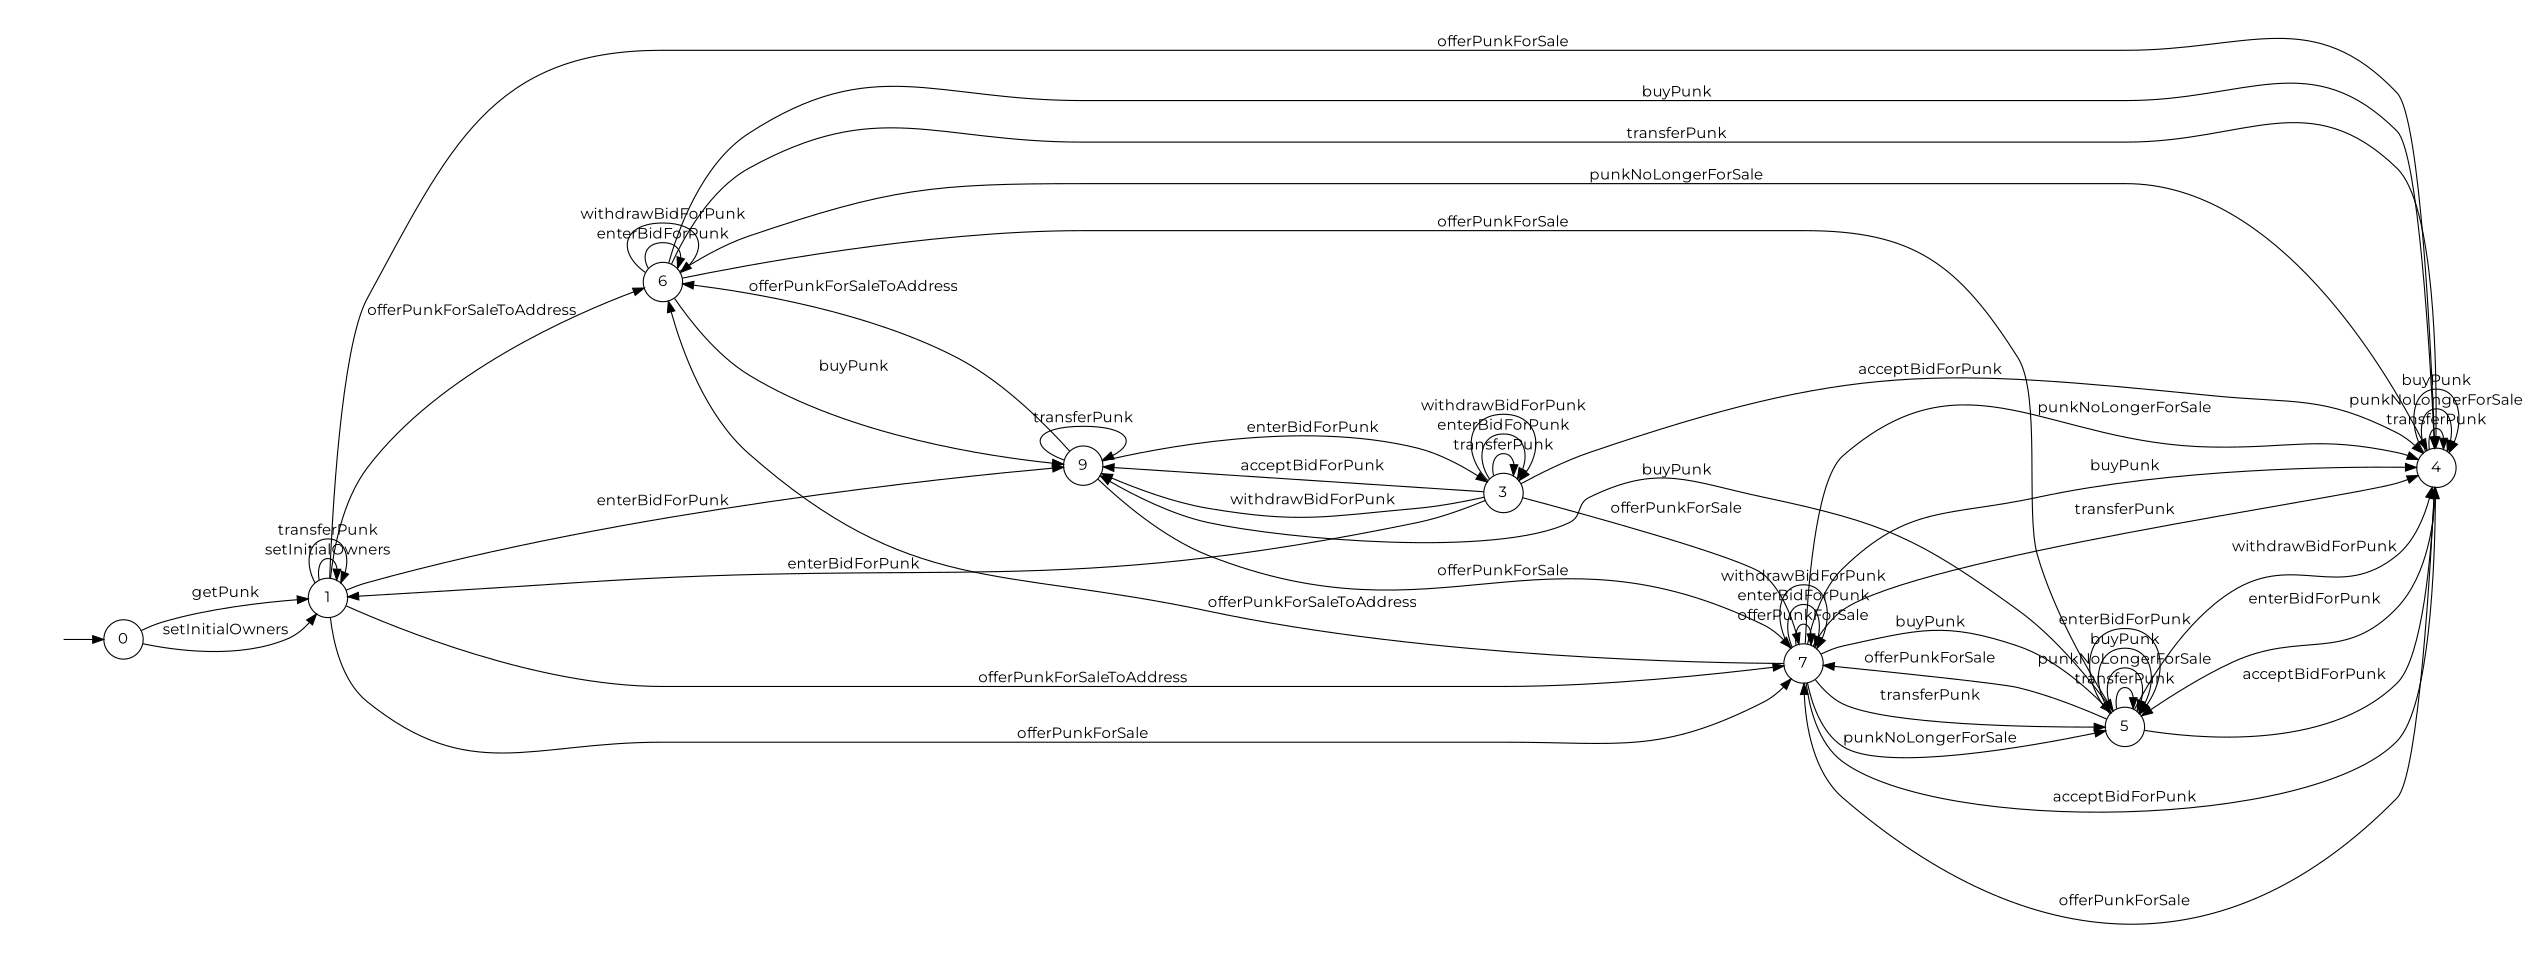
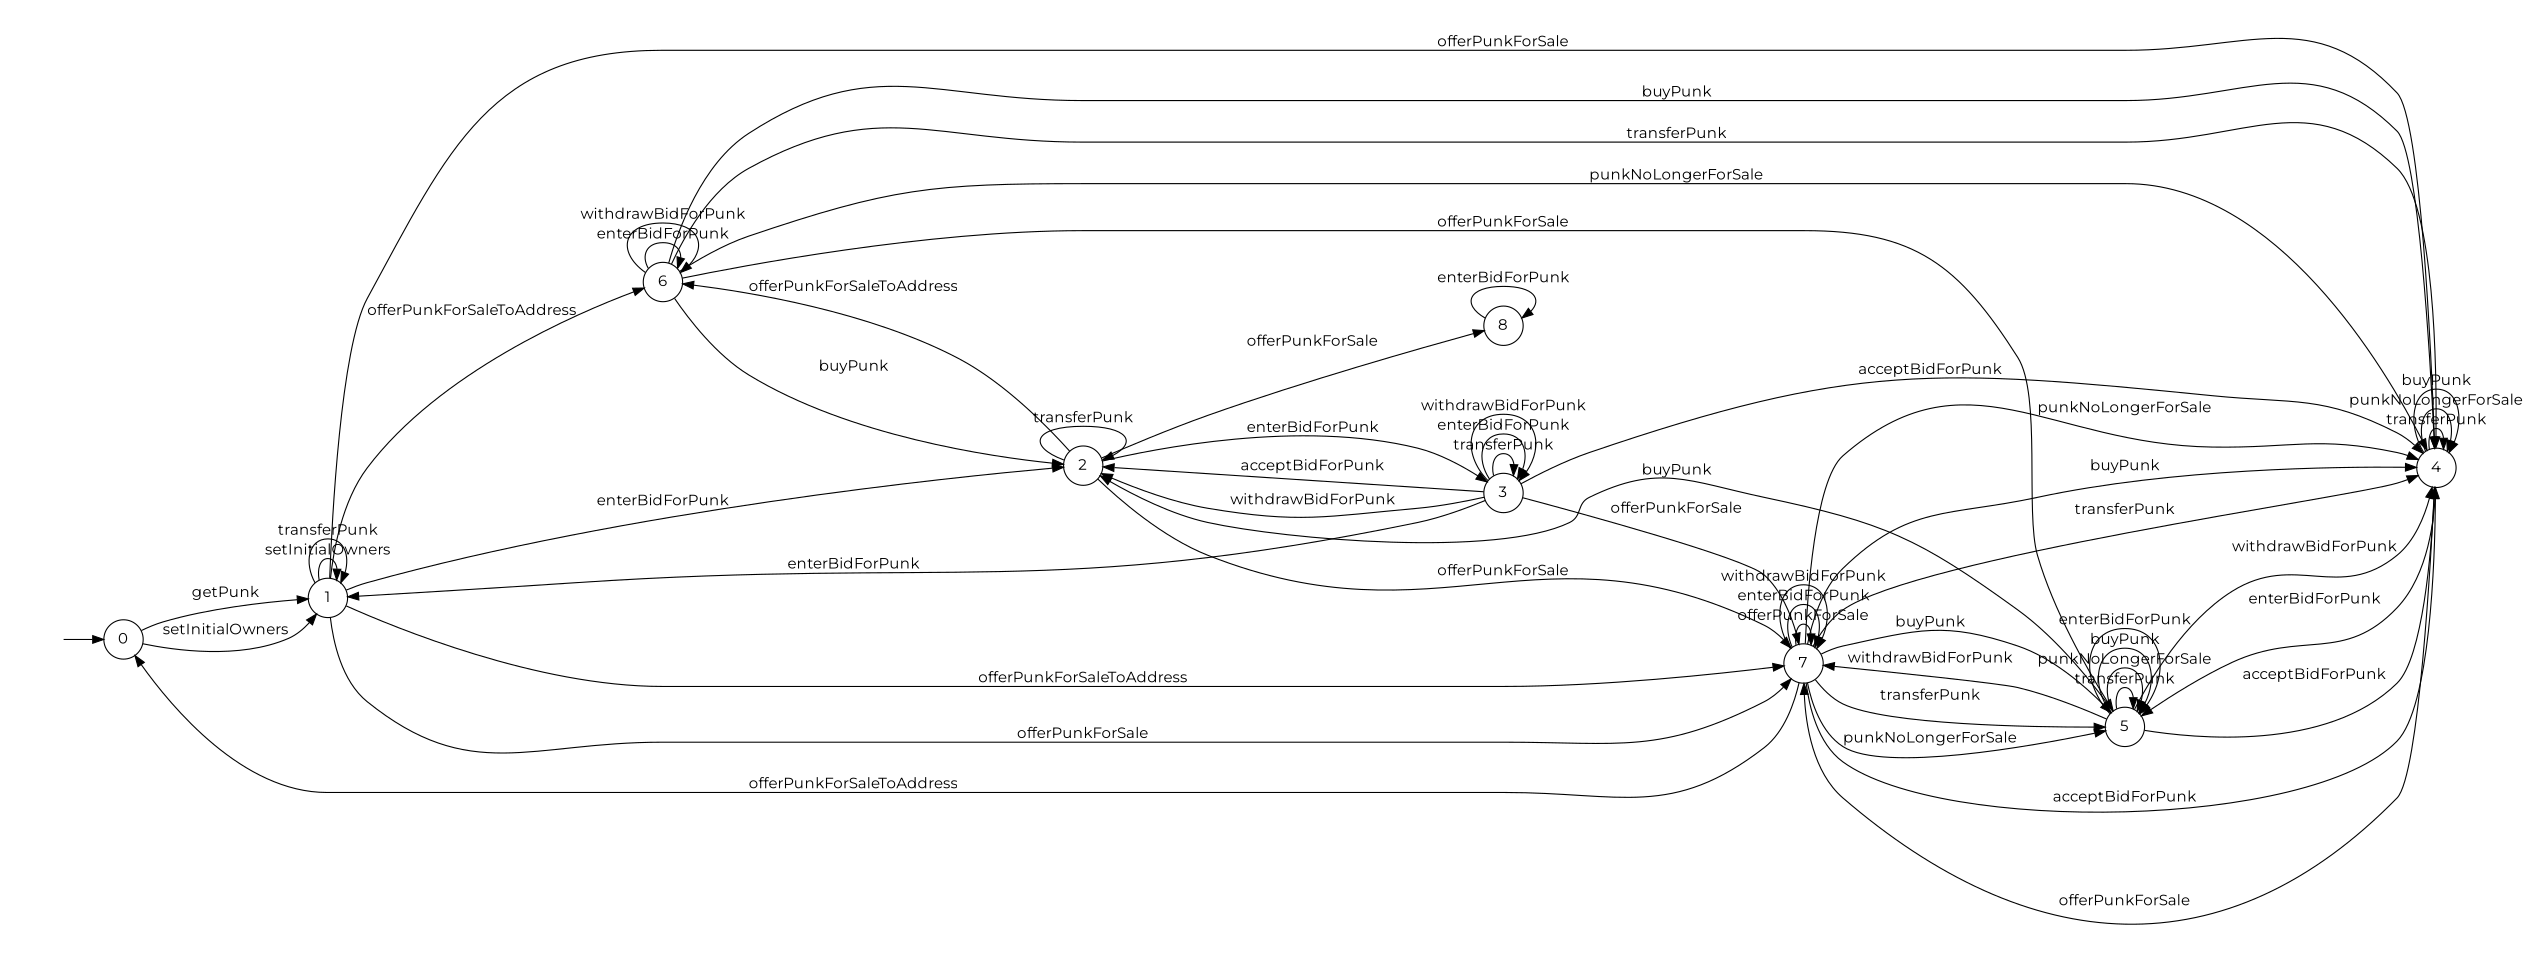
none -> (1503, 326)
(1083, 466) -> (1083, 466)
(1169, 604) -> (972, 792)
(1930, 659) -> (1930, 659)
